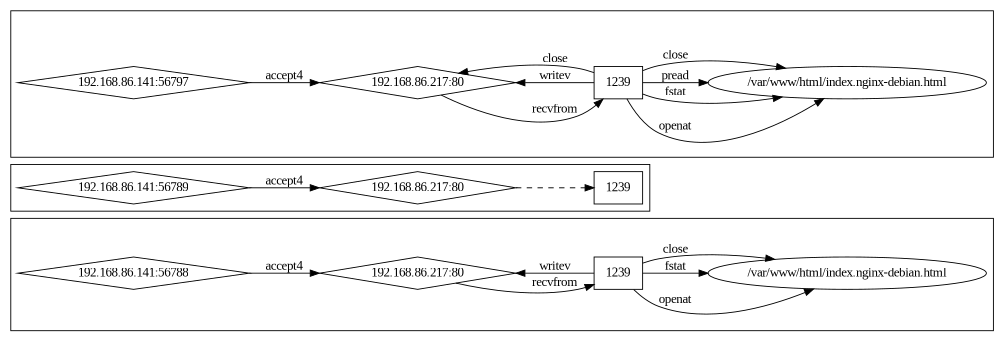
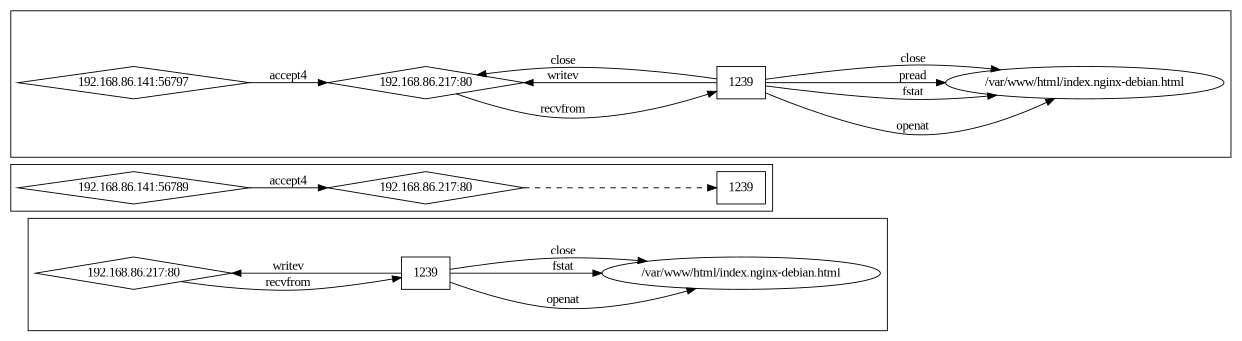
(134, 273) -> none
